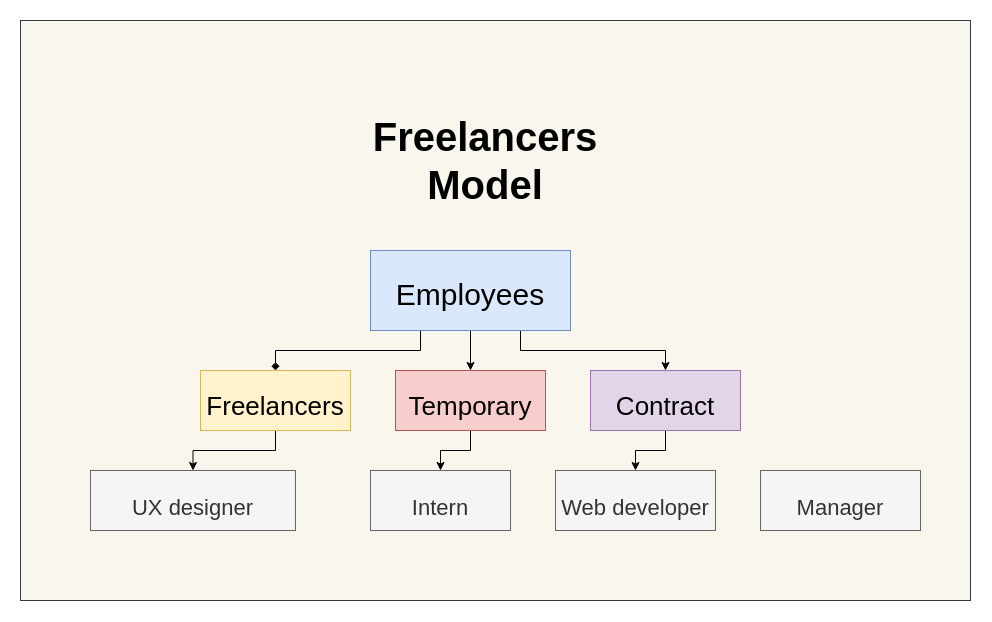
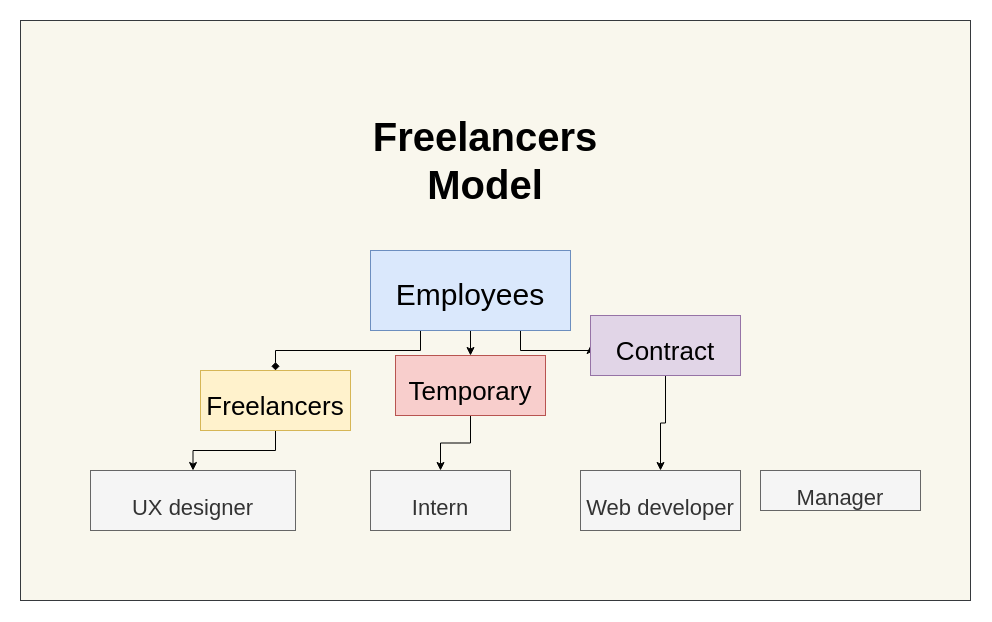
(471, 401) -> (471, 386)
(666, 401) -> (666, 346)
(636, 501) -> (661, 501)
(841, 501) -> (841, 491)
